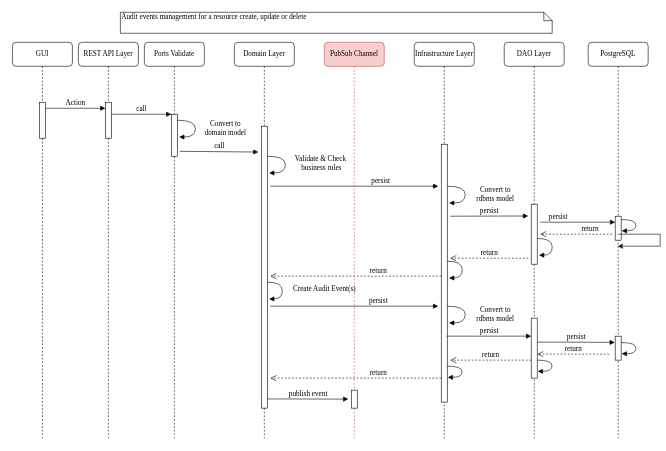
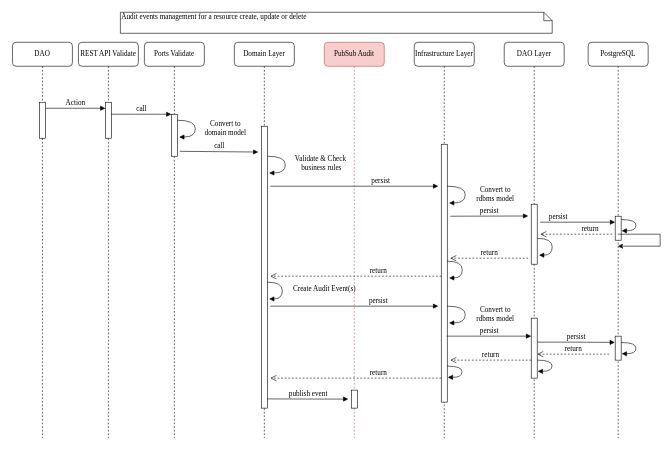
(42, 54) -> (42, 54)
(108, 54) -> (108, 54)
(354, 54) -> (354, 54)
